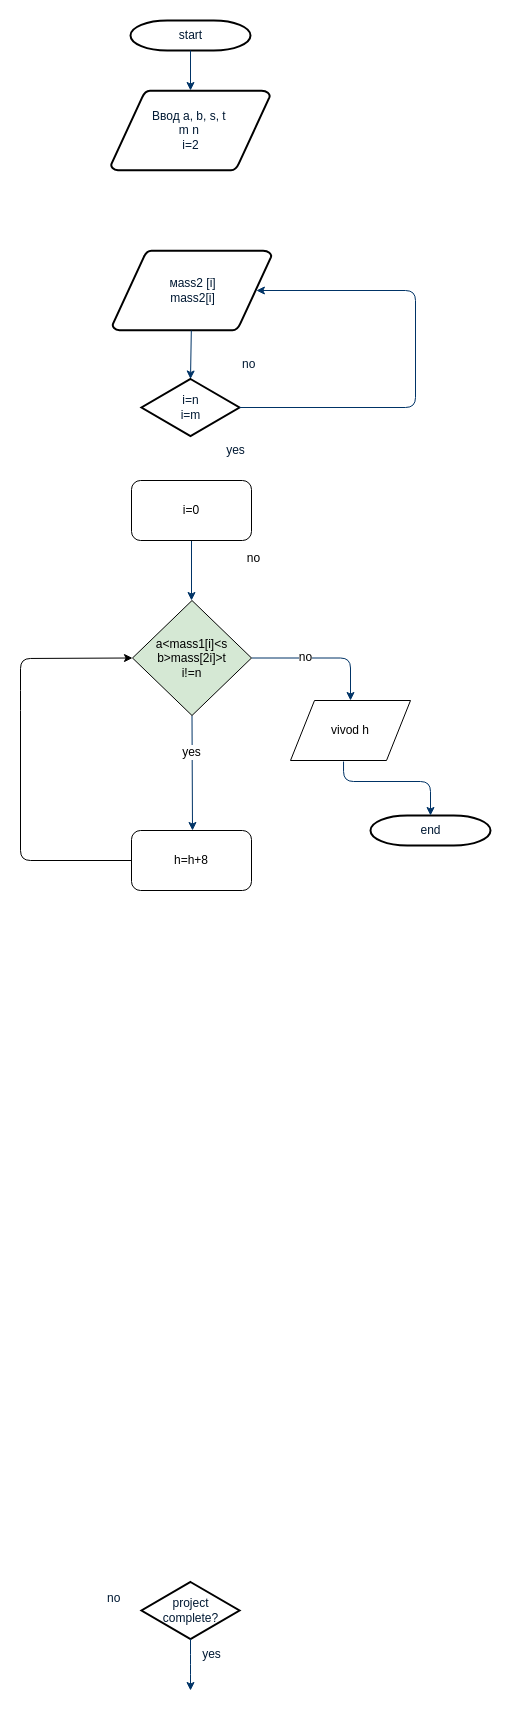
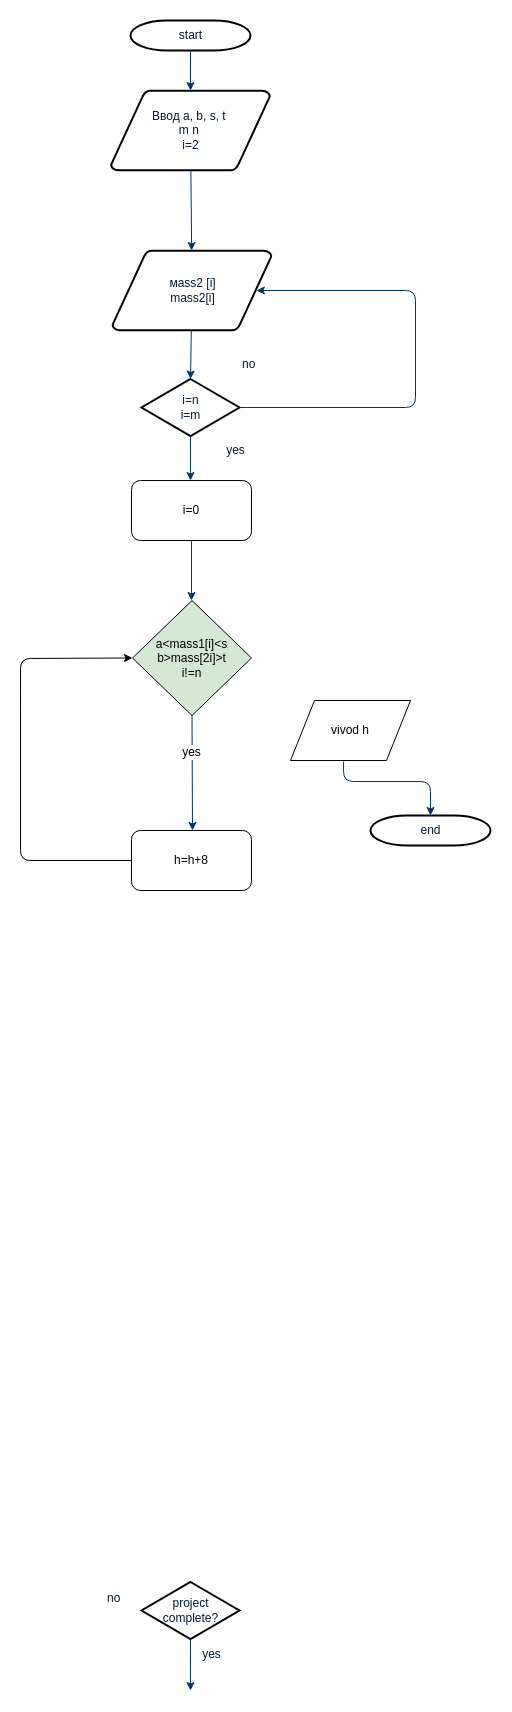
none -> (191, 207)
none -> (191, 452)
(314, 658) -> none
